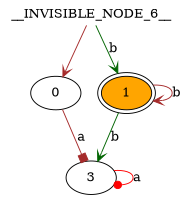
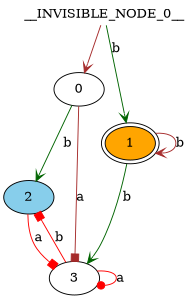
(91, 14) -> (104, 14)
none -> (29, 197)
